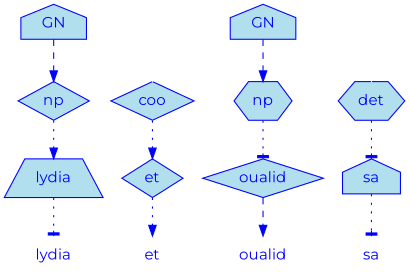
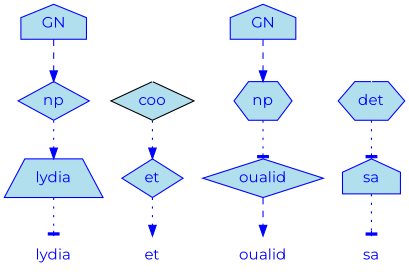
(152, 101) -> (152, 101)
